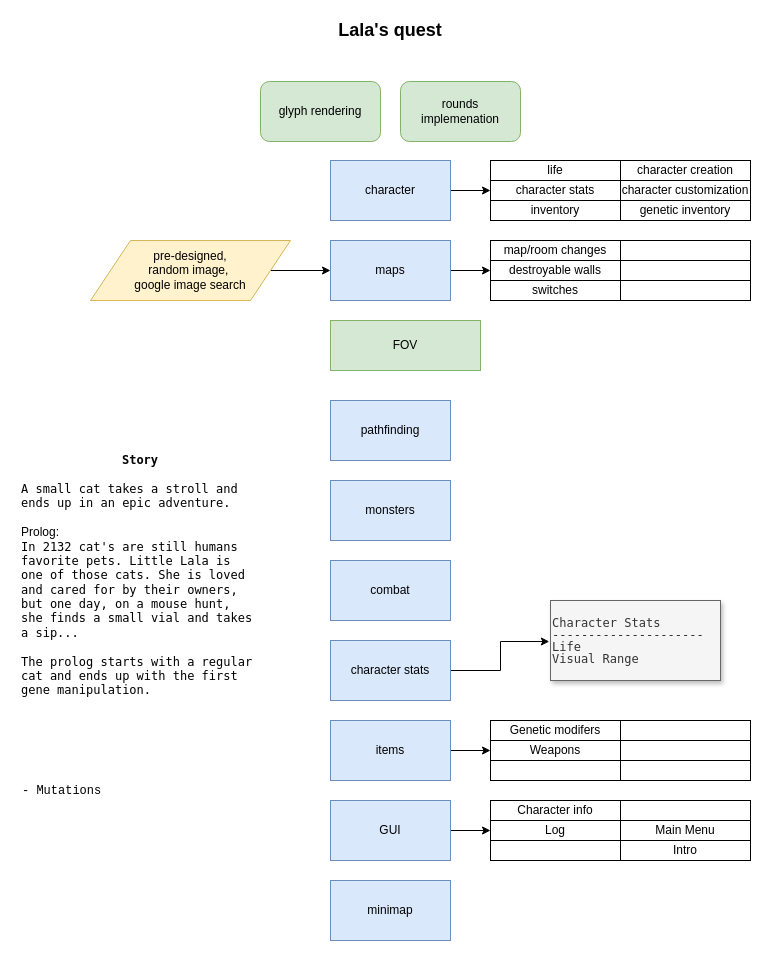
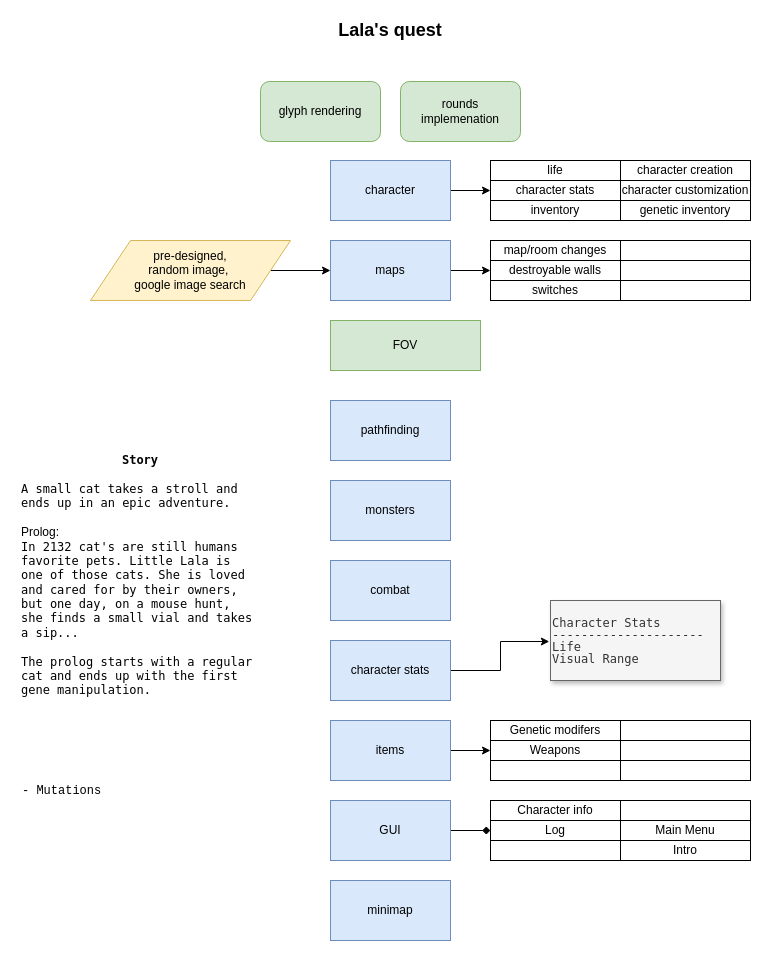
(482, 831) -> (482, 831)
